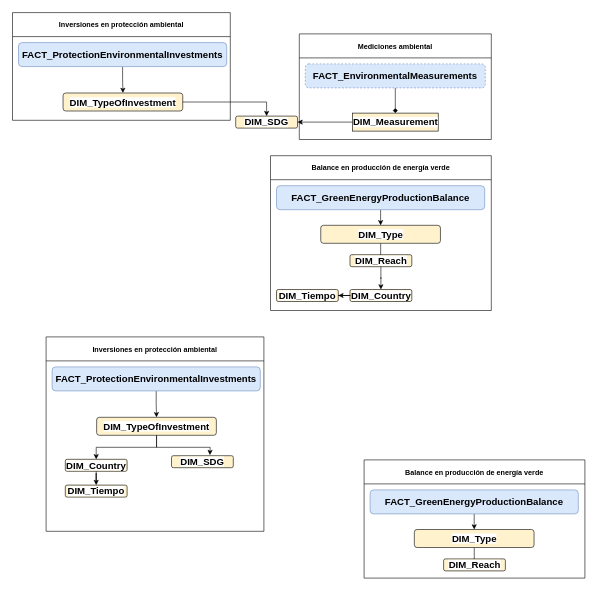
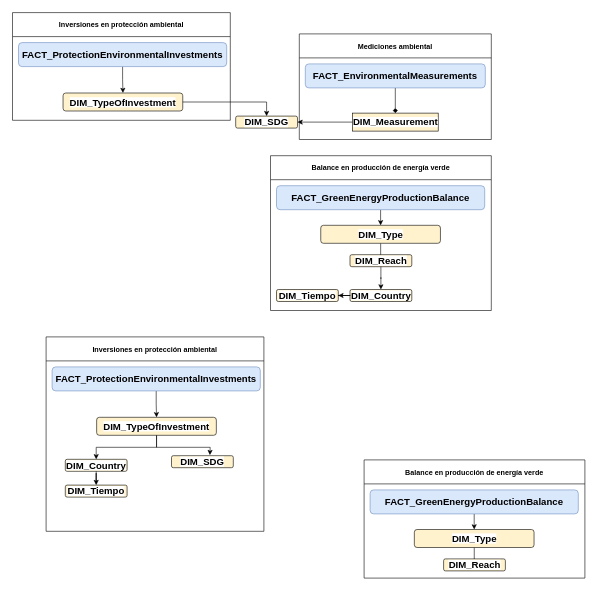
(395, 76) -> (395, 76)
